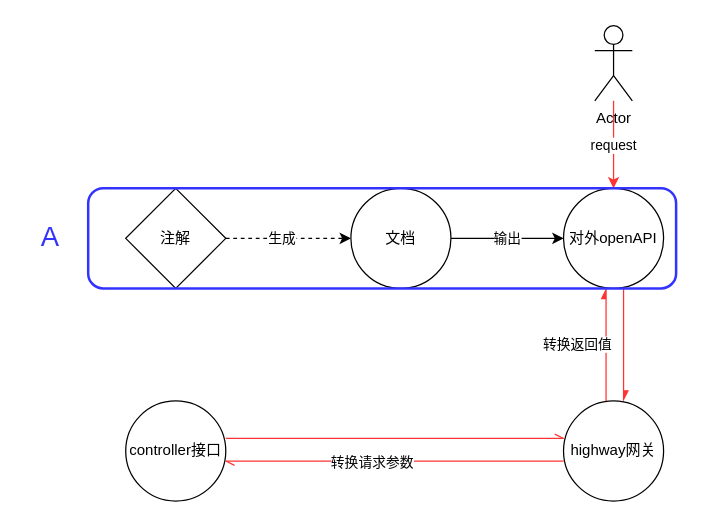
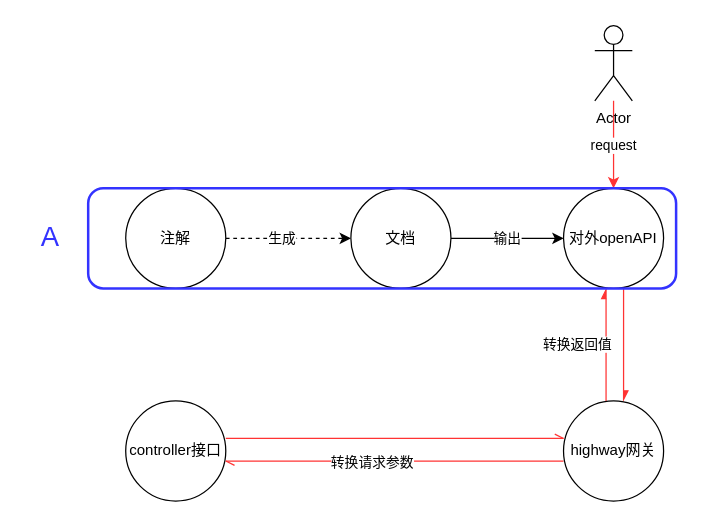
(176, 238) -> (176, 238)
